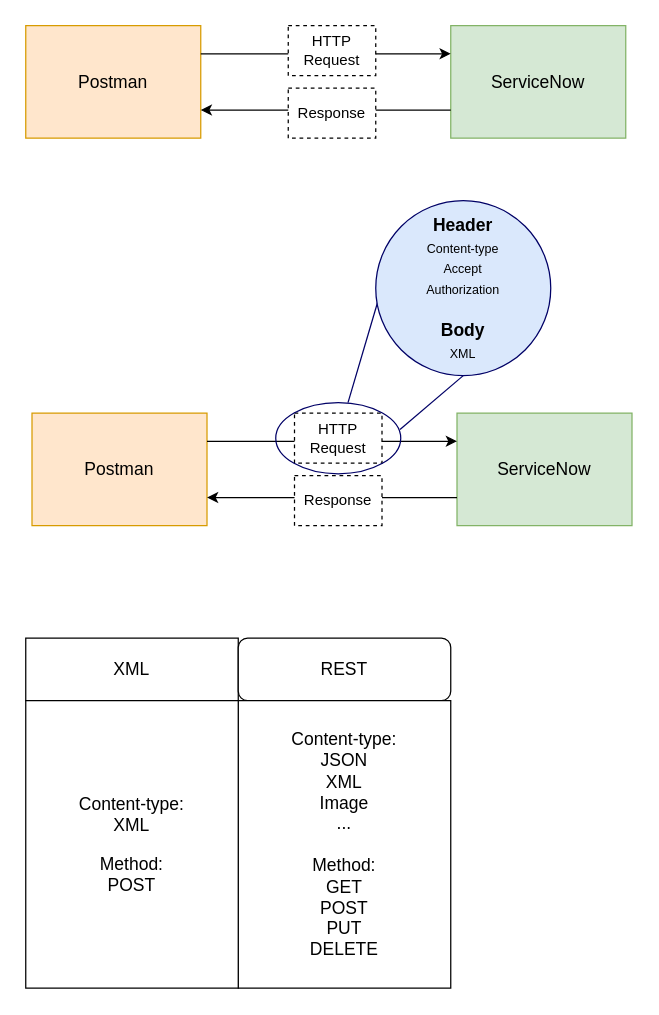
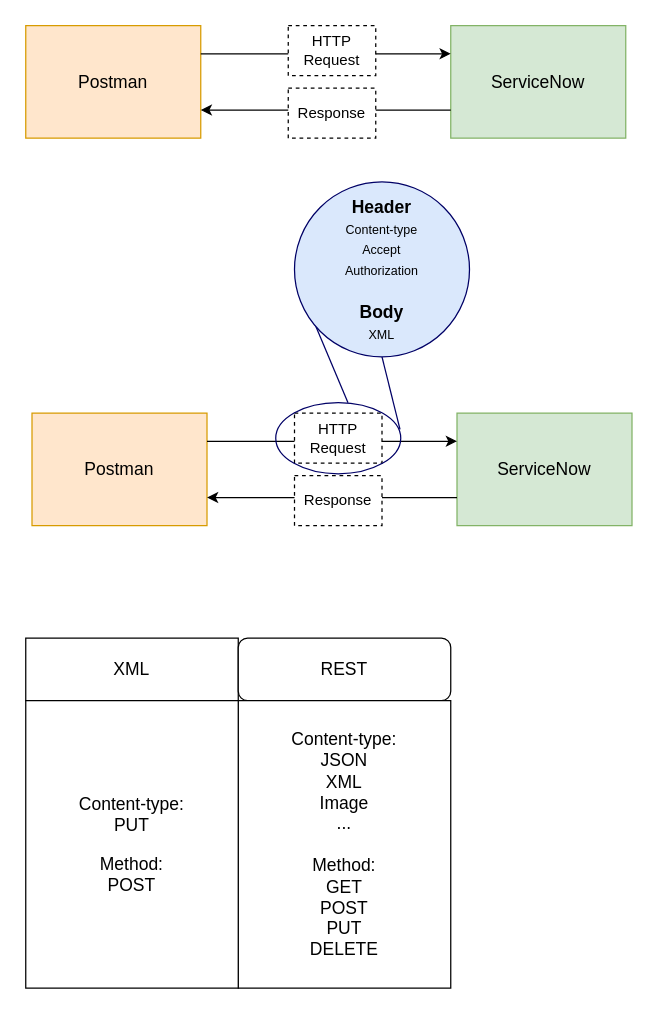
(463, 288) -> (382, 269)
(132, 844) -> (132, 844)
